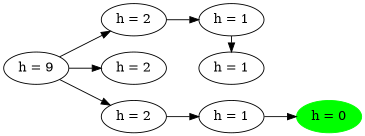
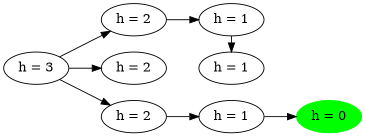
(36, 68) -> (36, 68)
